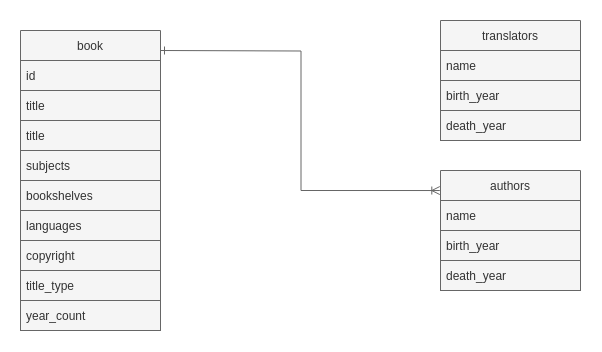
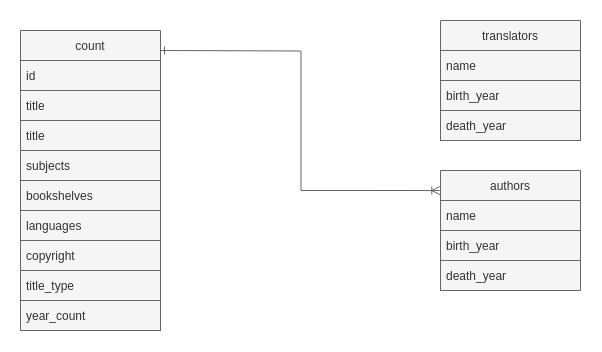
(90, 46) -> (90, 46)
